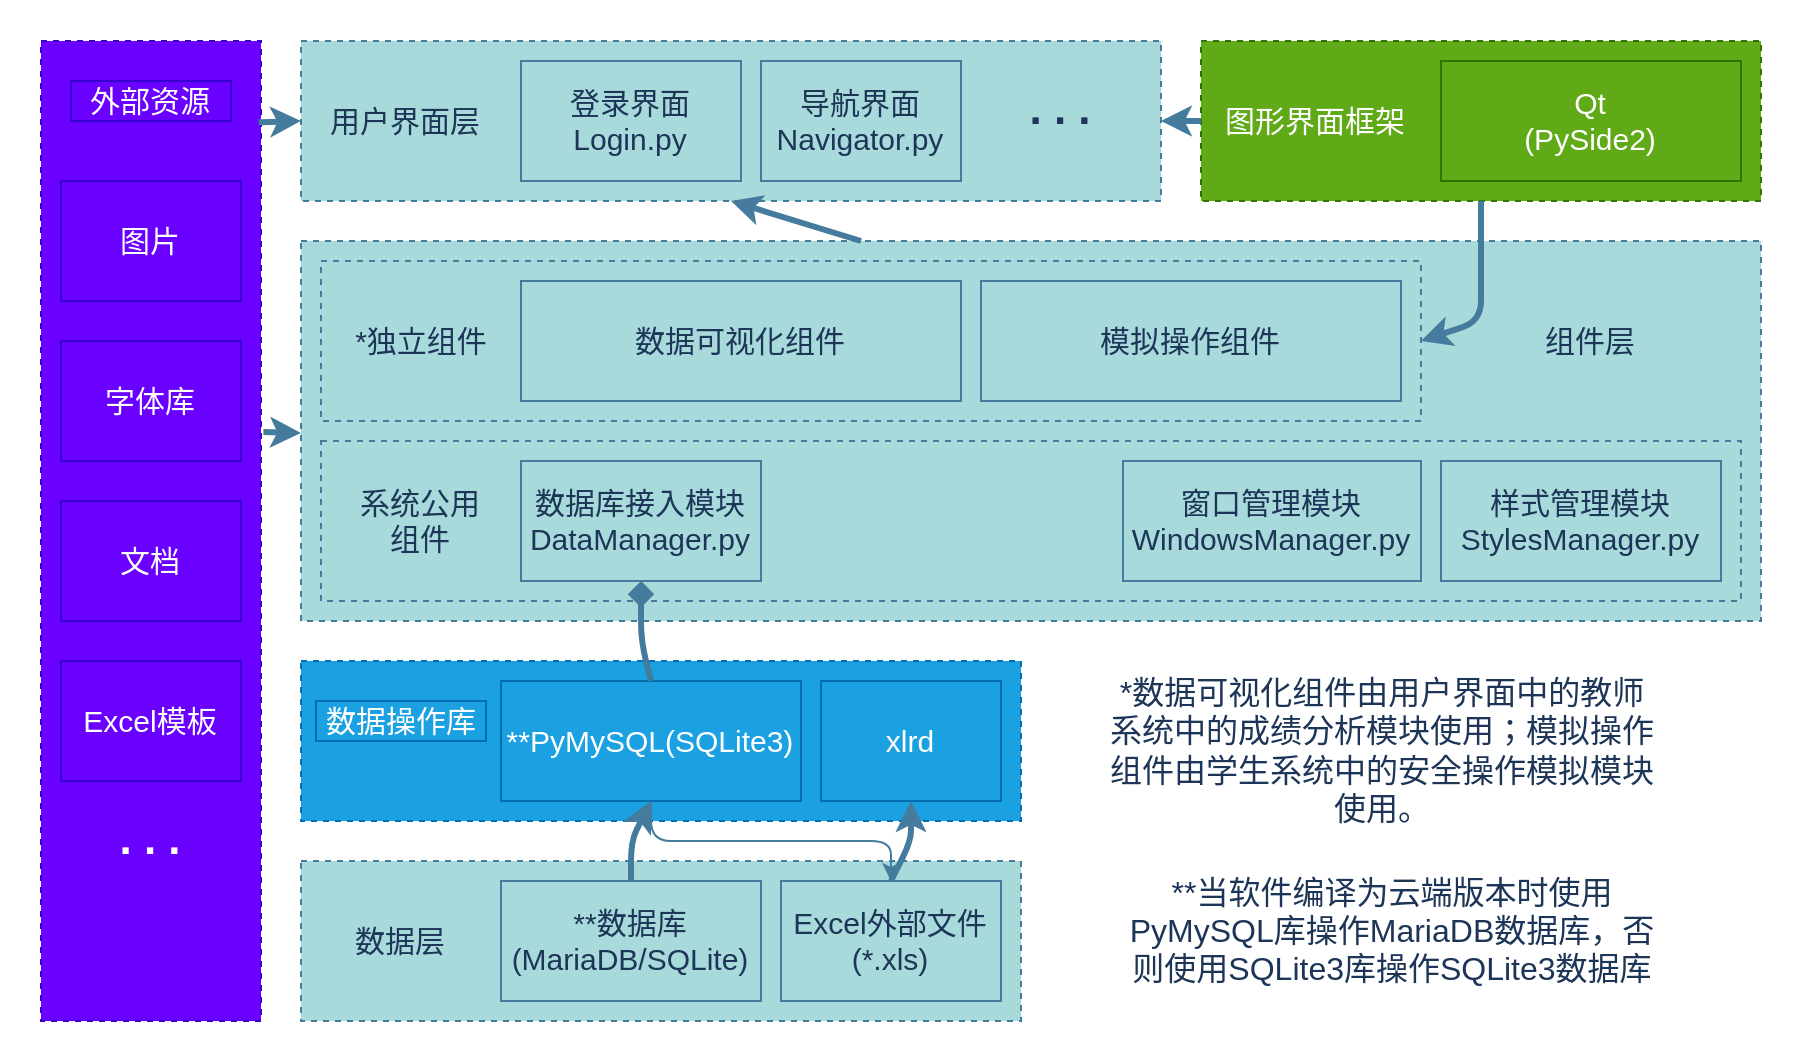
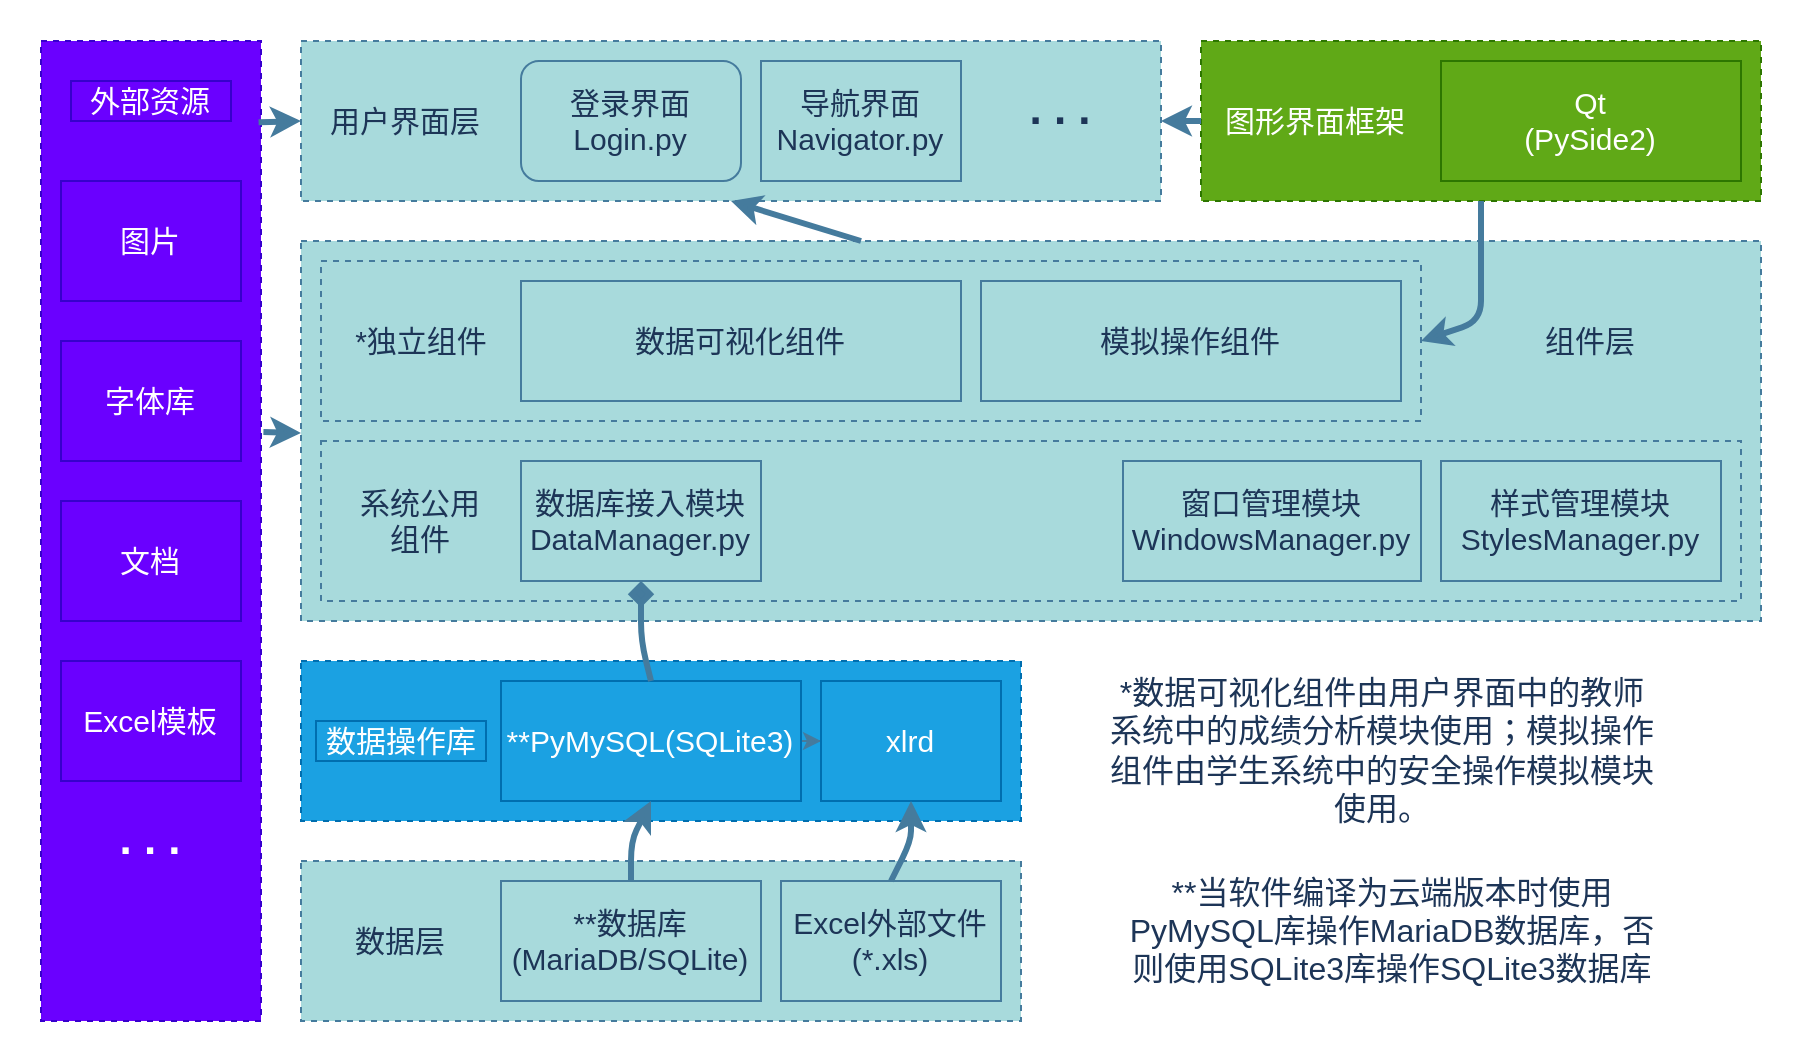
(631, 121) -> (631, 121)
(401, 721) -> (401, 741)
(775, 841) -> (811, 741)
